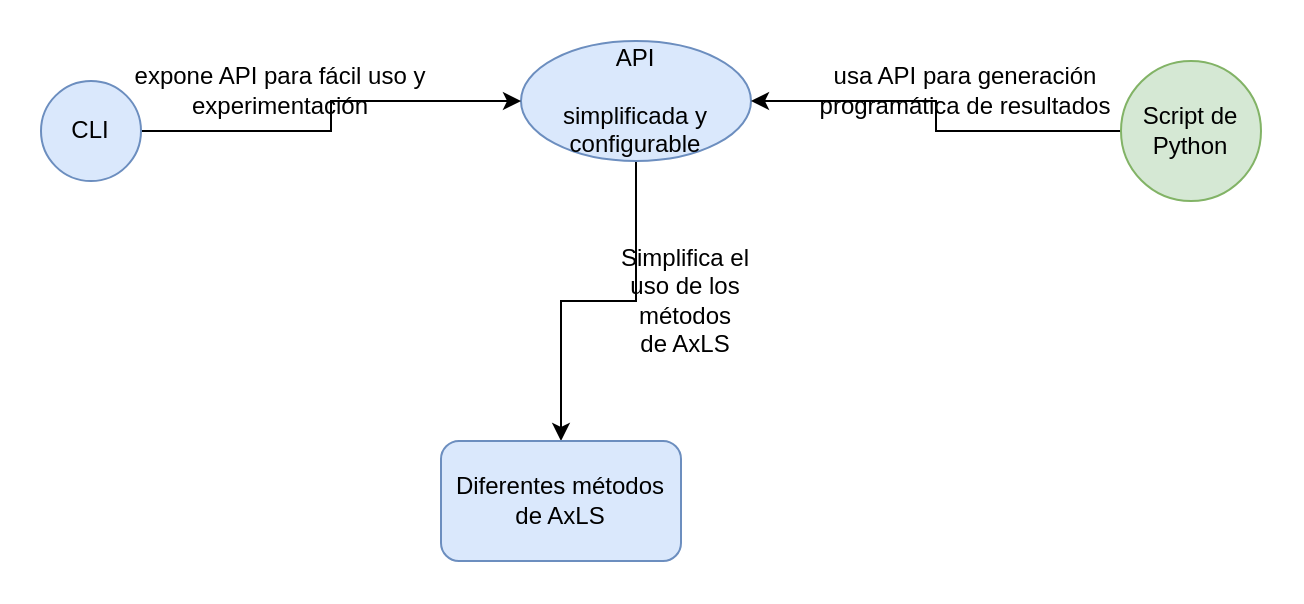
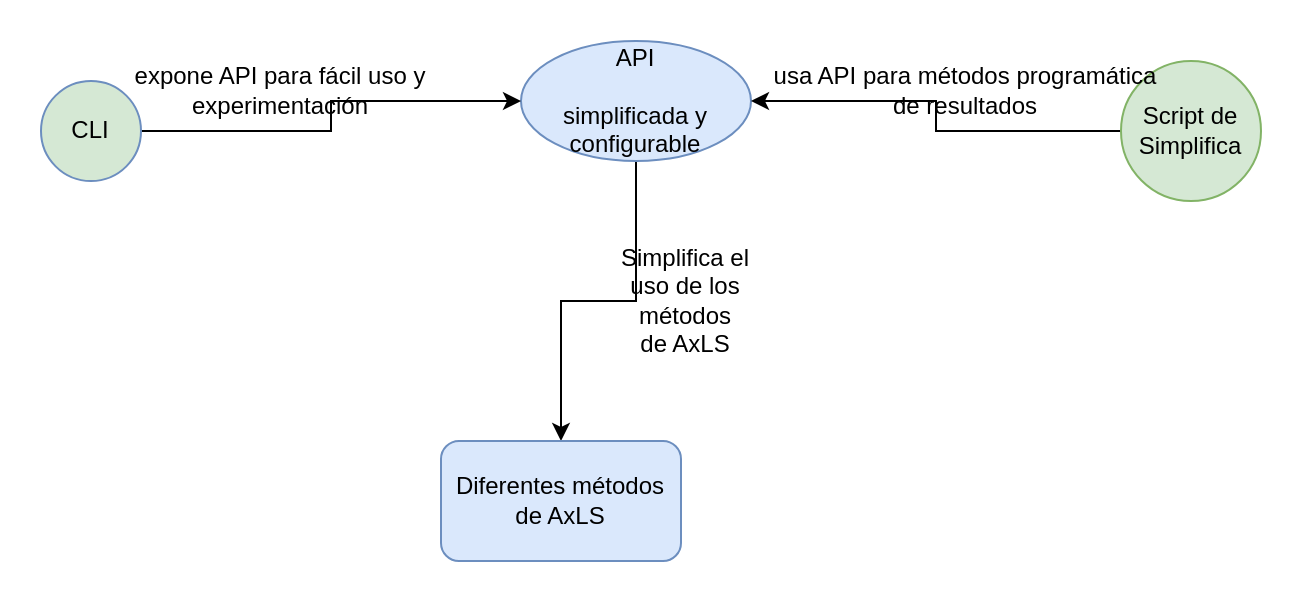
(966, 91) -> (966, 91)
(91, 131) -> (91, 131)
(1191, 131) -> (1191, 131)
